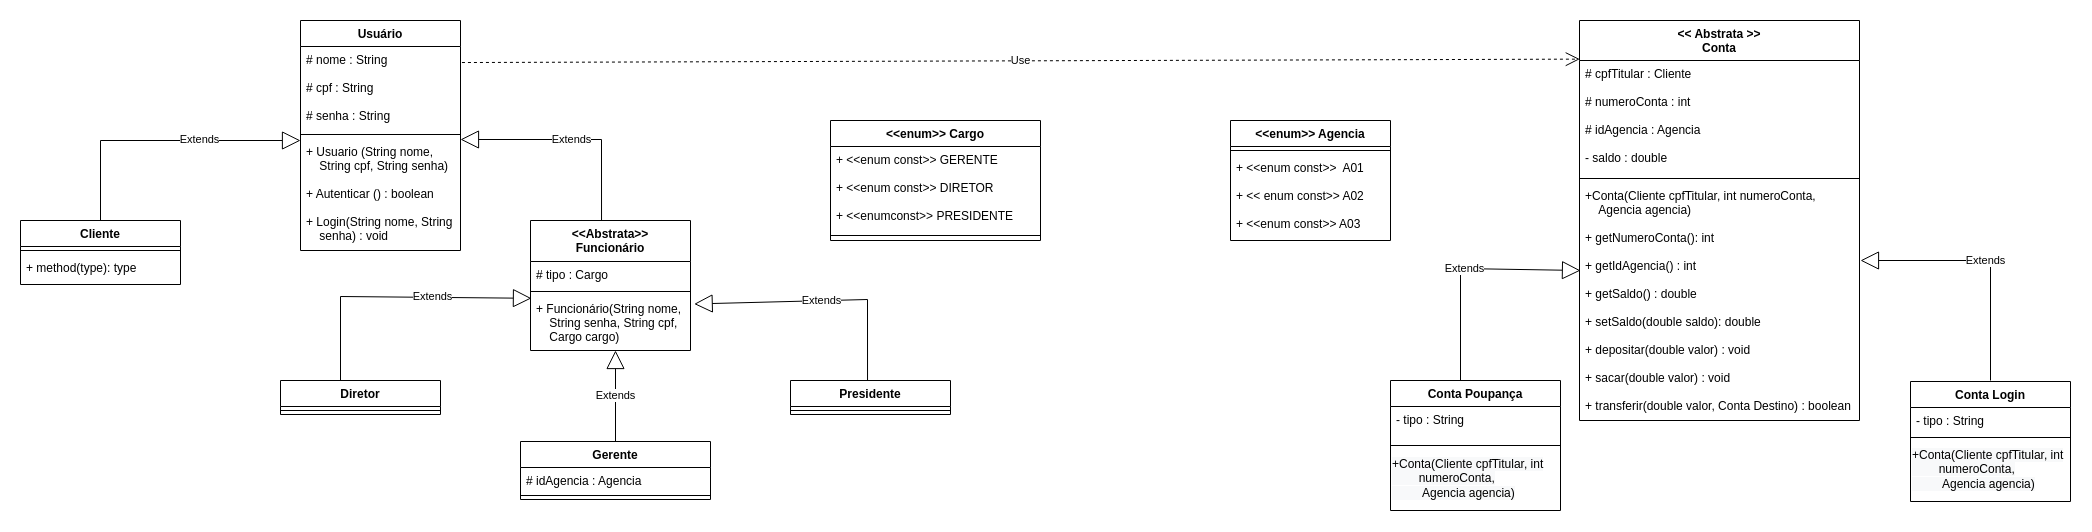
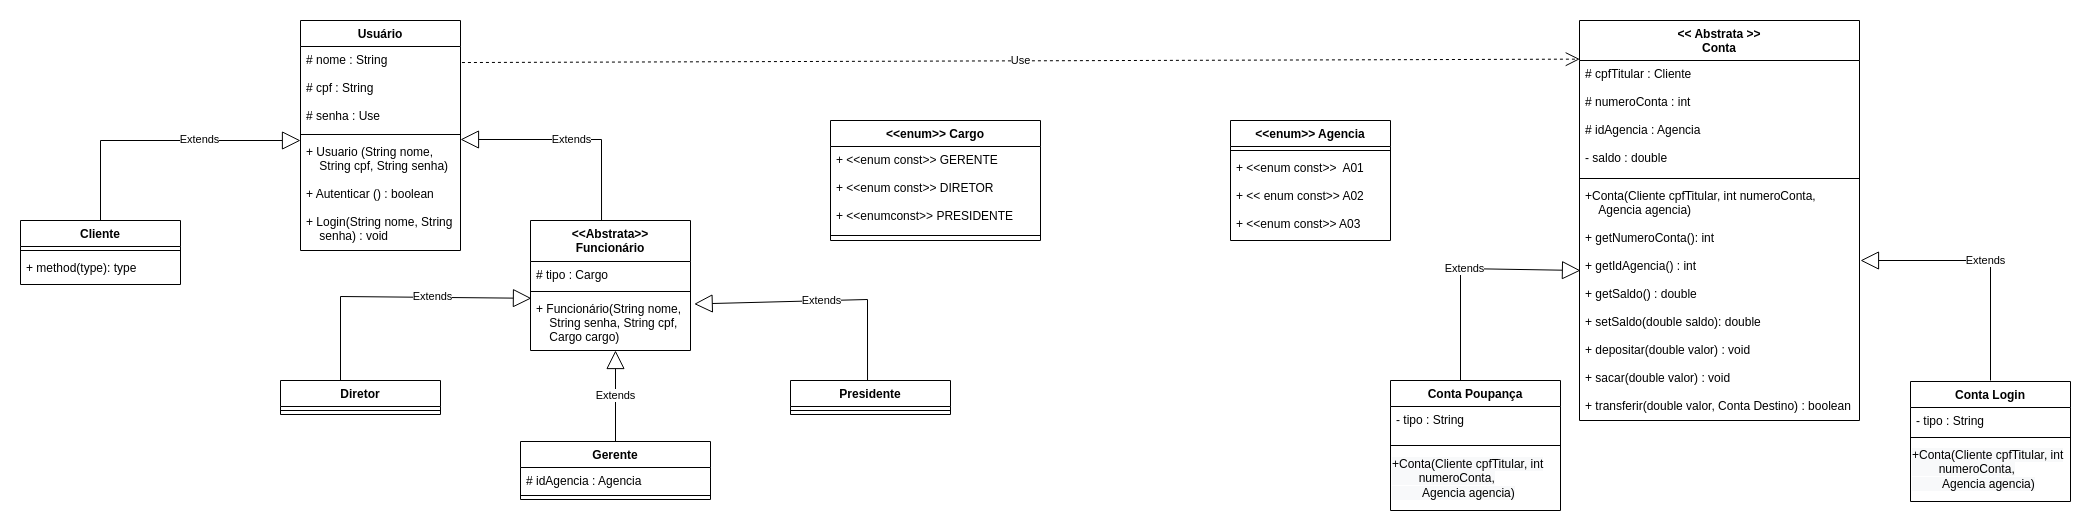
(349, 60) -> (349, 60)
